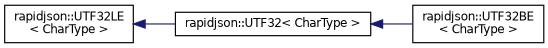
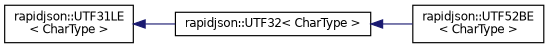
(69, 24) -> (69, 24)
(478, 24) -> (478, 24)
